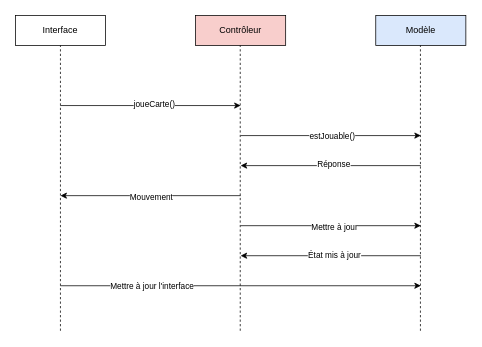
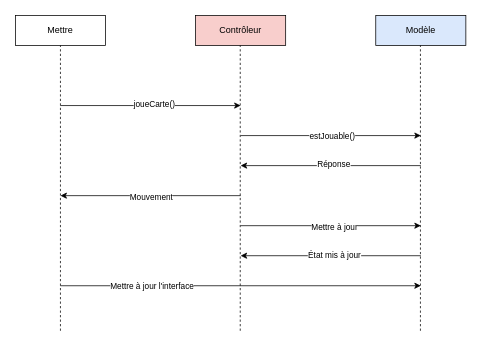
(60, 30) -> (60, 30)
